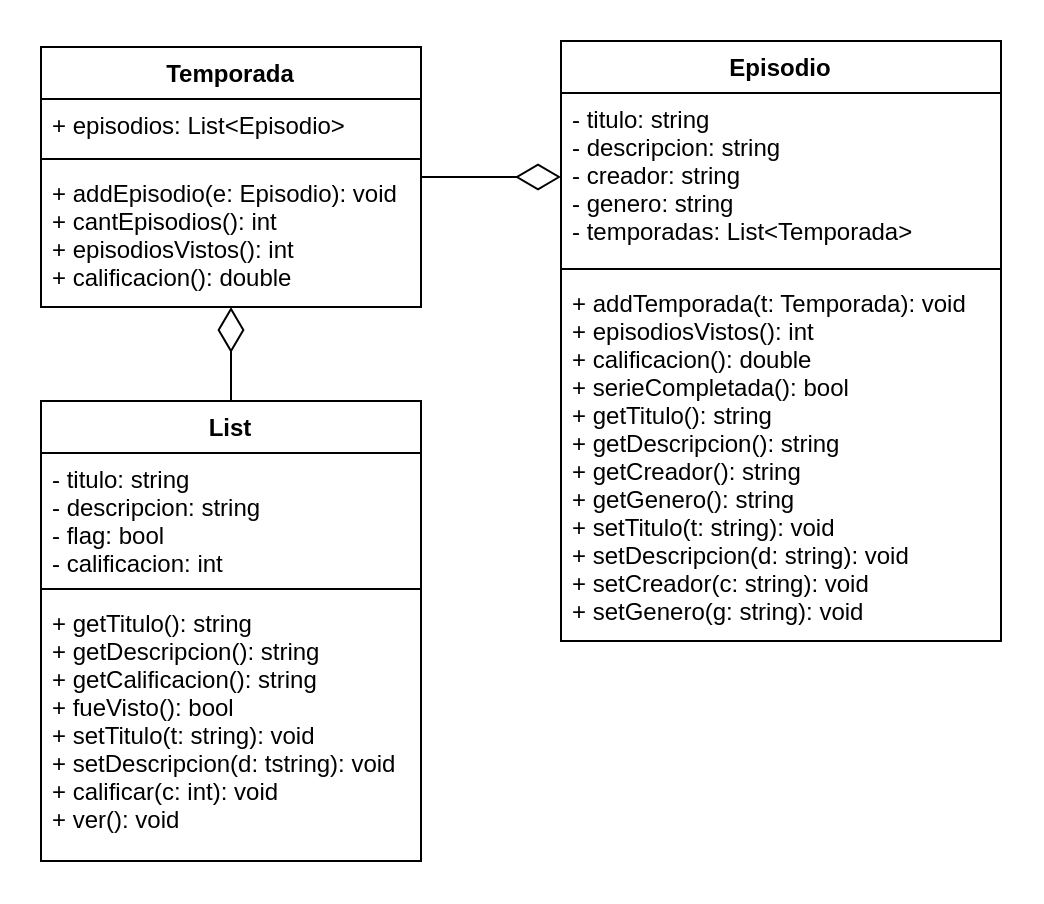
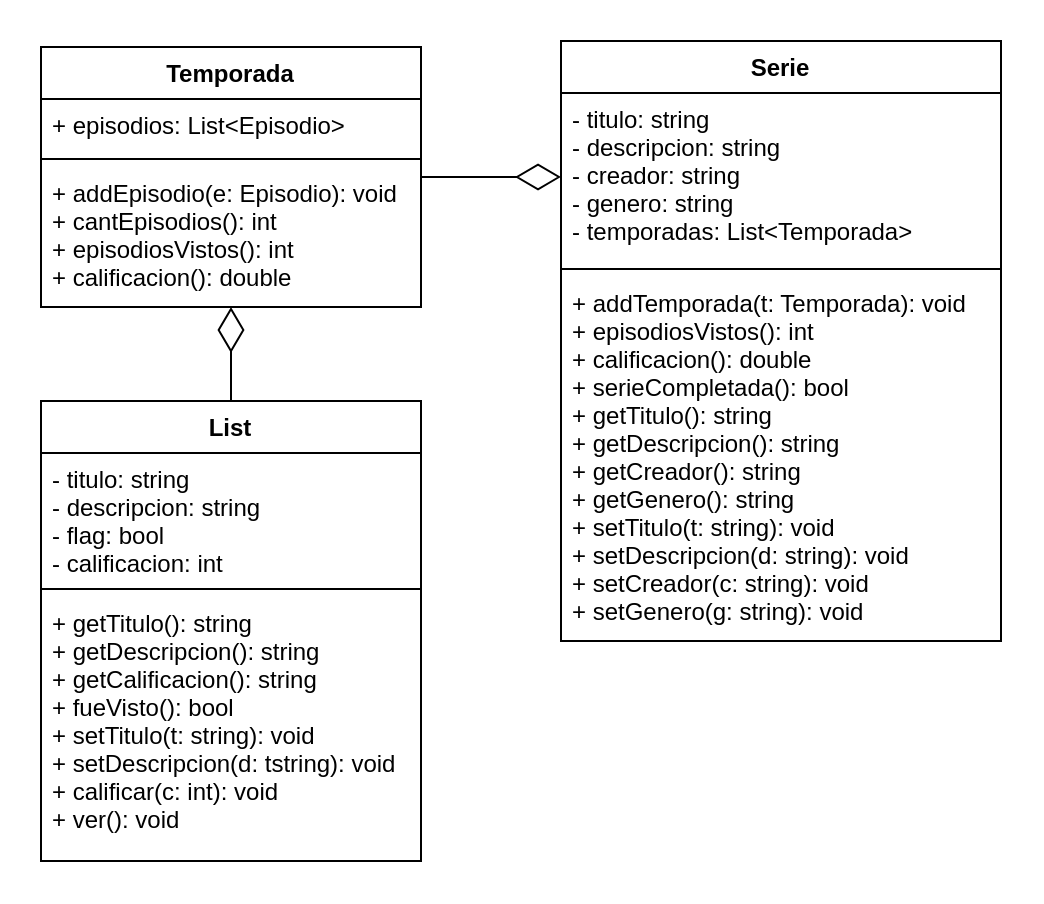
(780, 68) -> (780, 68)
